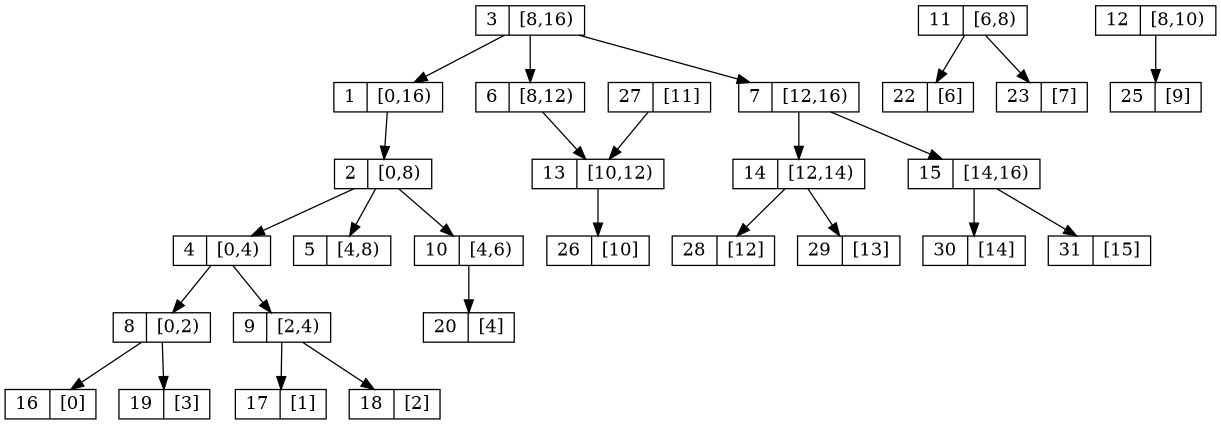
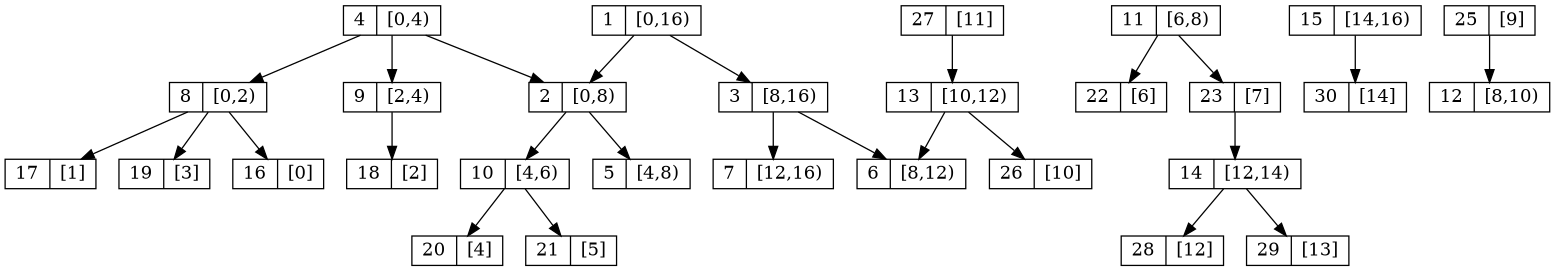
(1156, 52) -> (1490, 52)
(465, 56) -> (704, 56)
(799, 129) -> (1235, 129)
(560, 131) -> (935, 130)
(880, 133) -> none
(309, 210) -> (479, 56)
none -> (571, 251)
(1099, 251) -> none
(282, 359) -> (141, 133)
